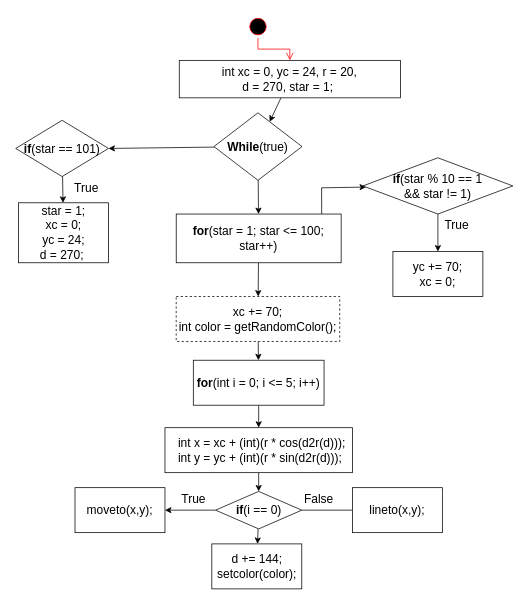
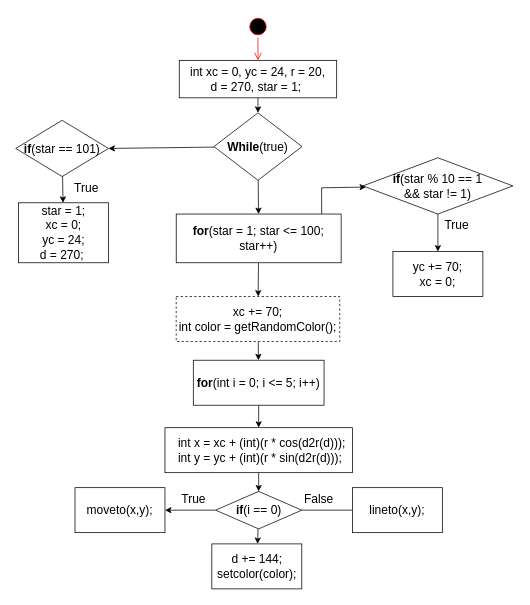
(290, 79) -> (258, 79)
